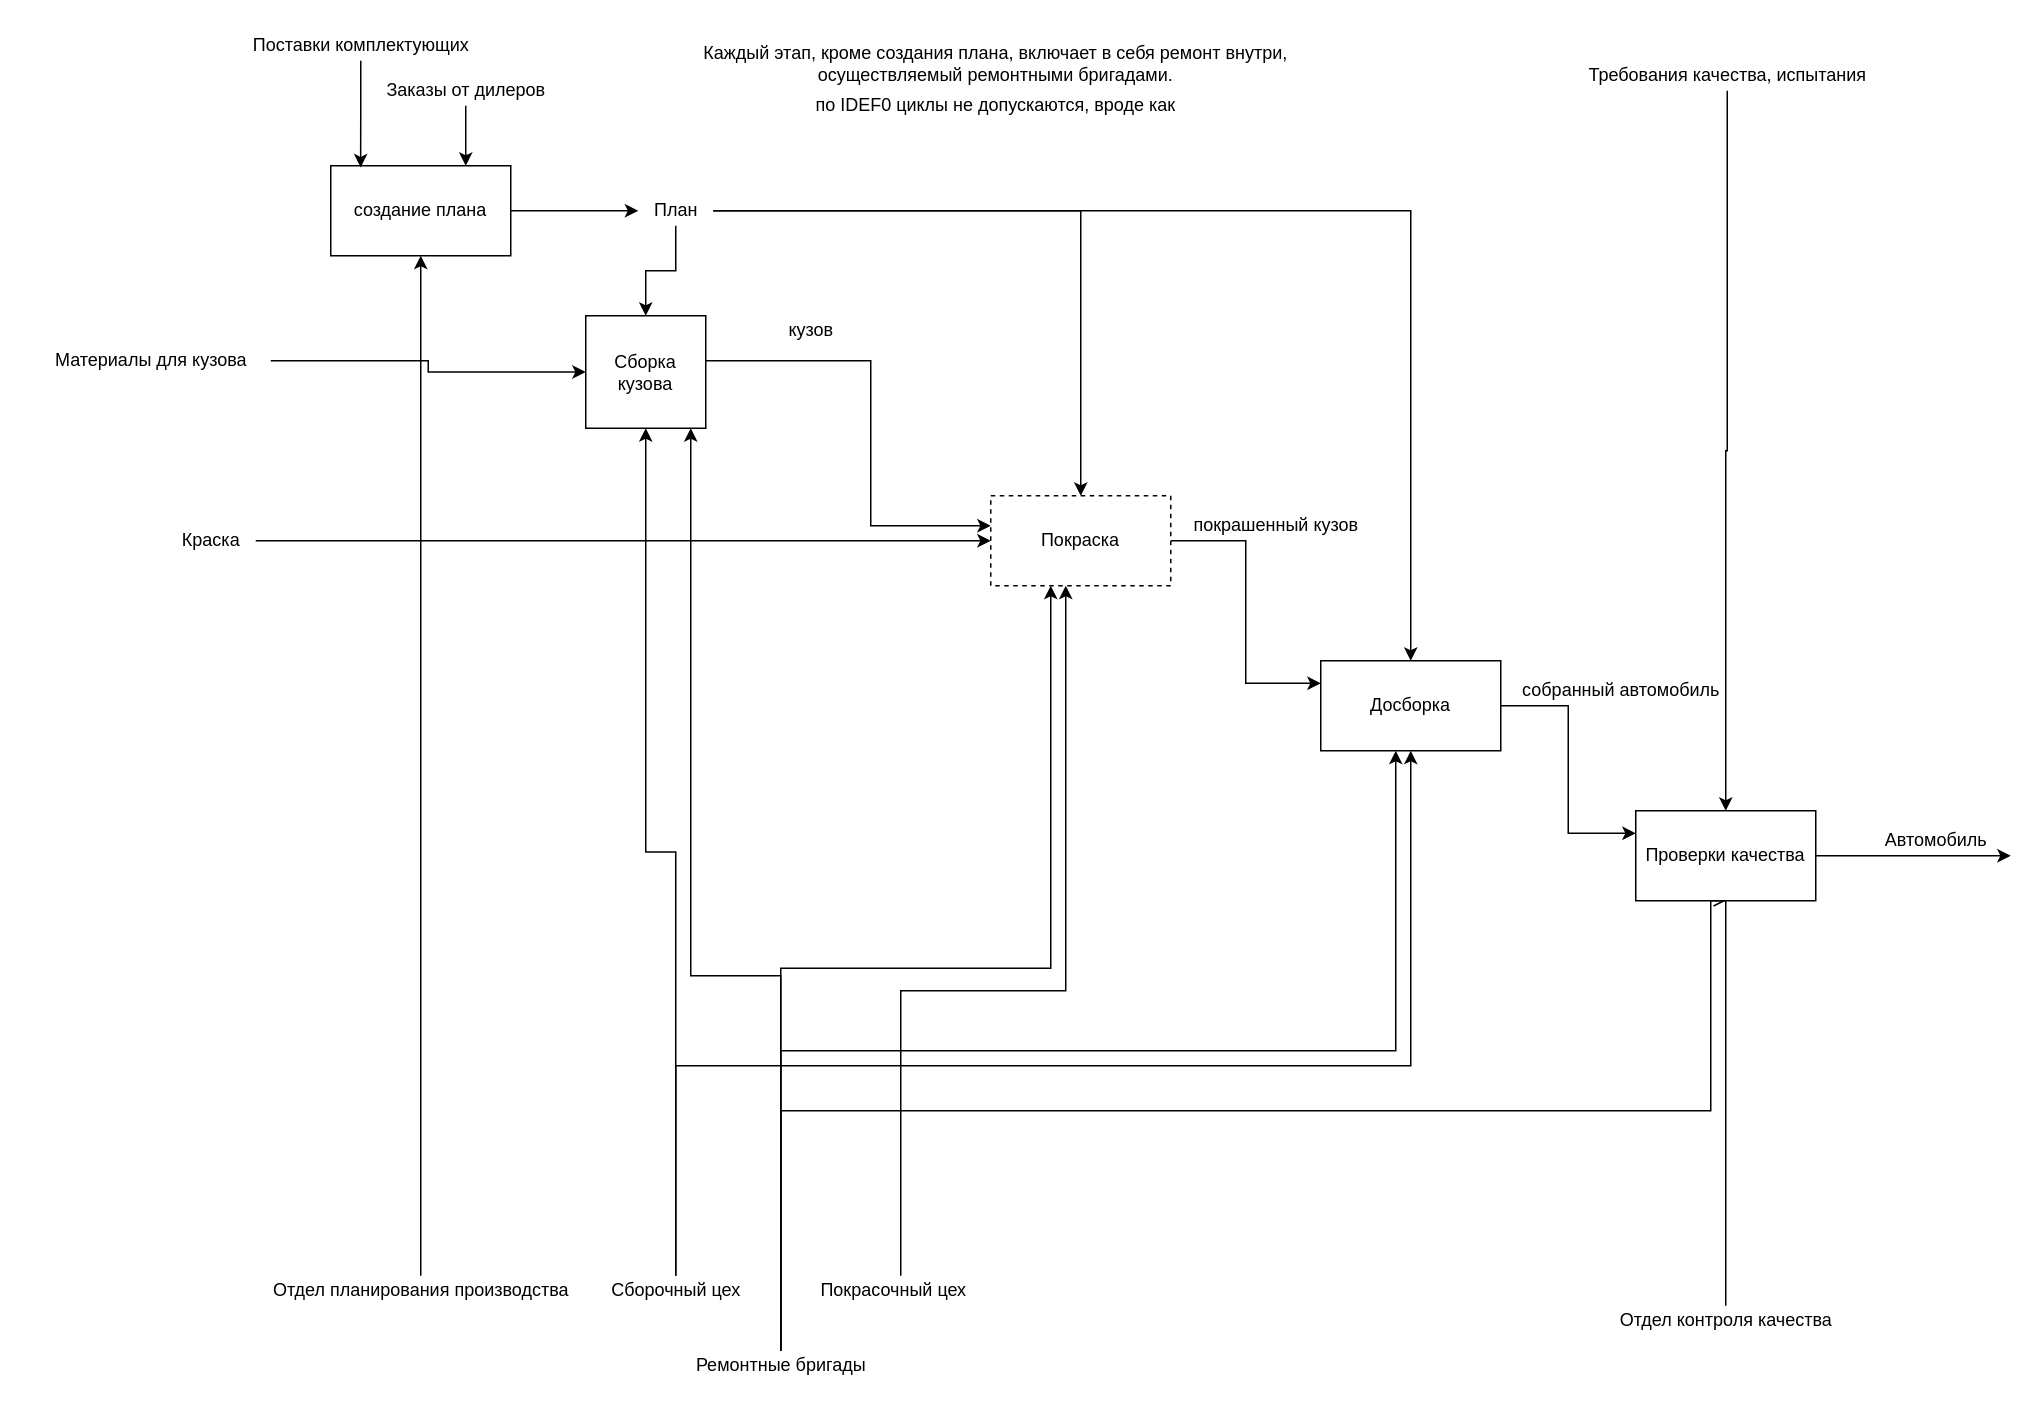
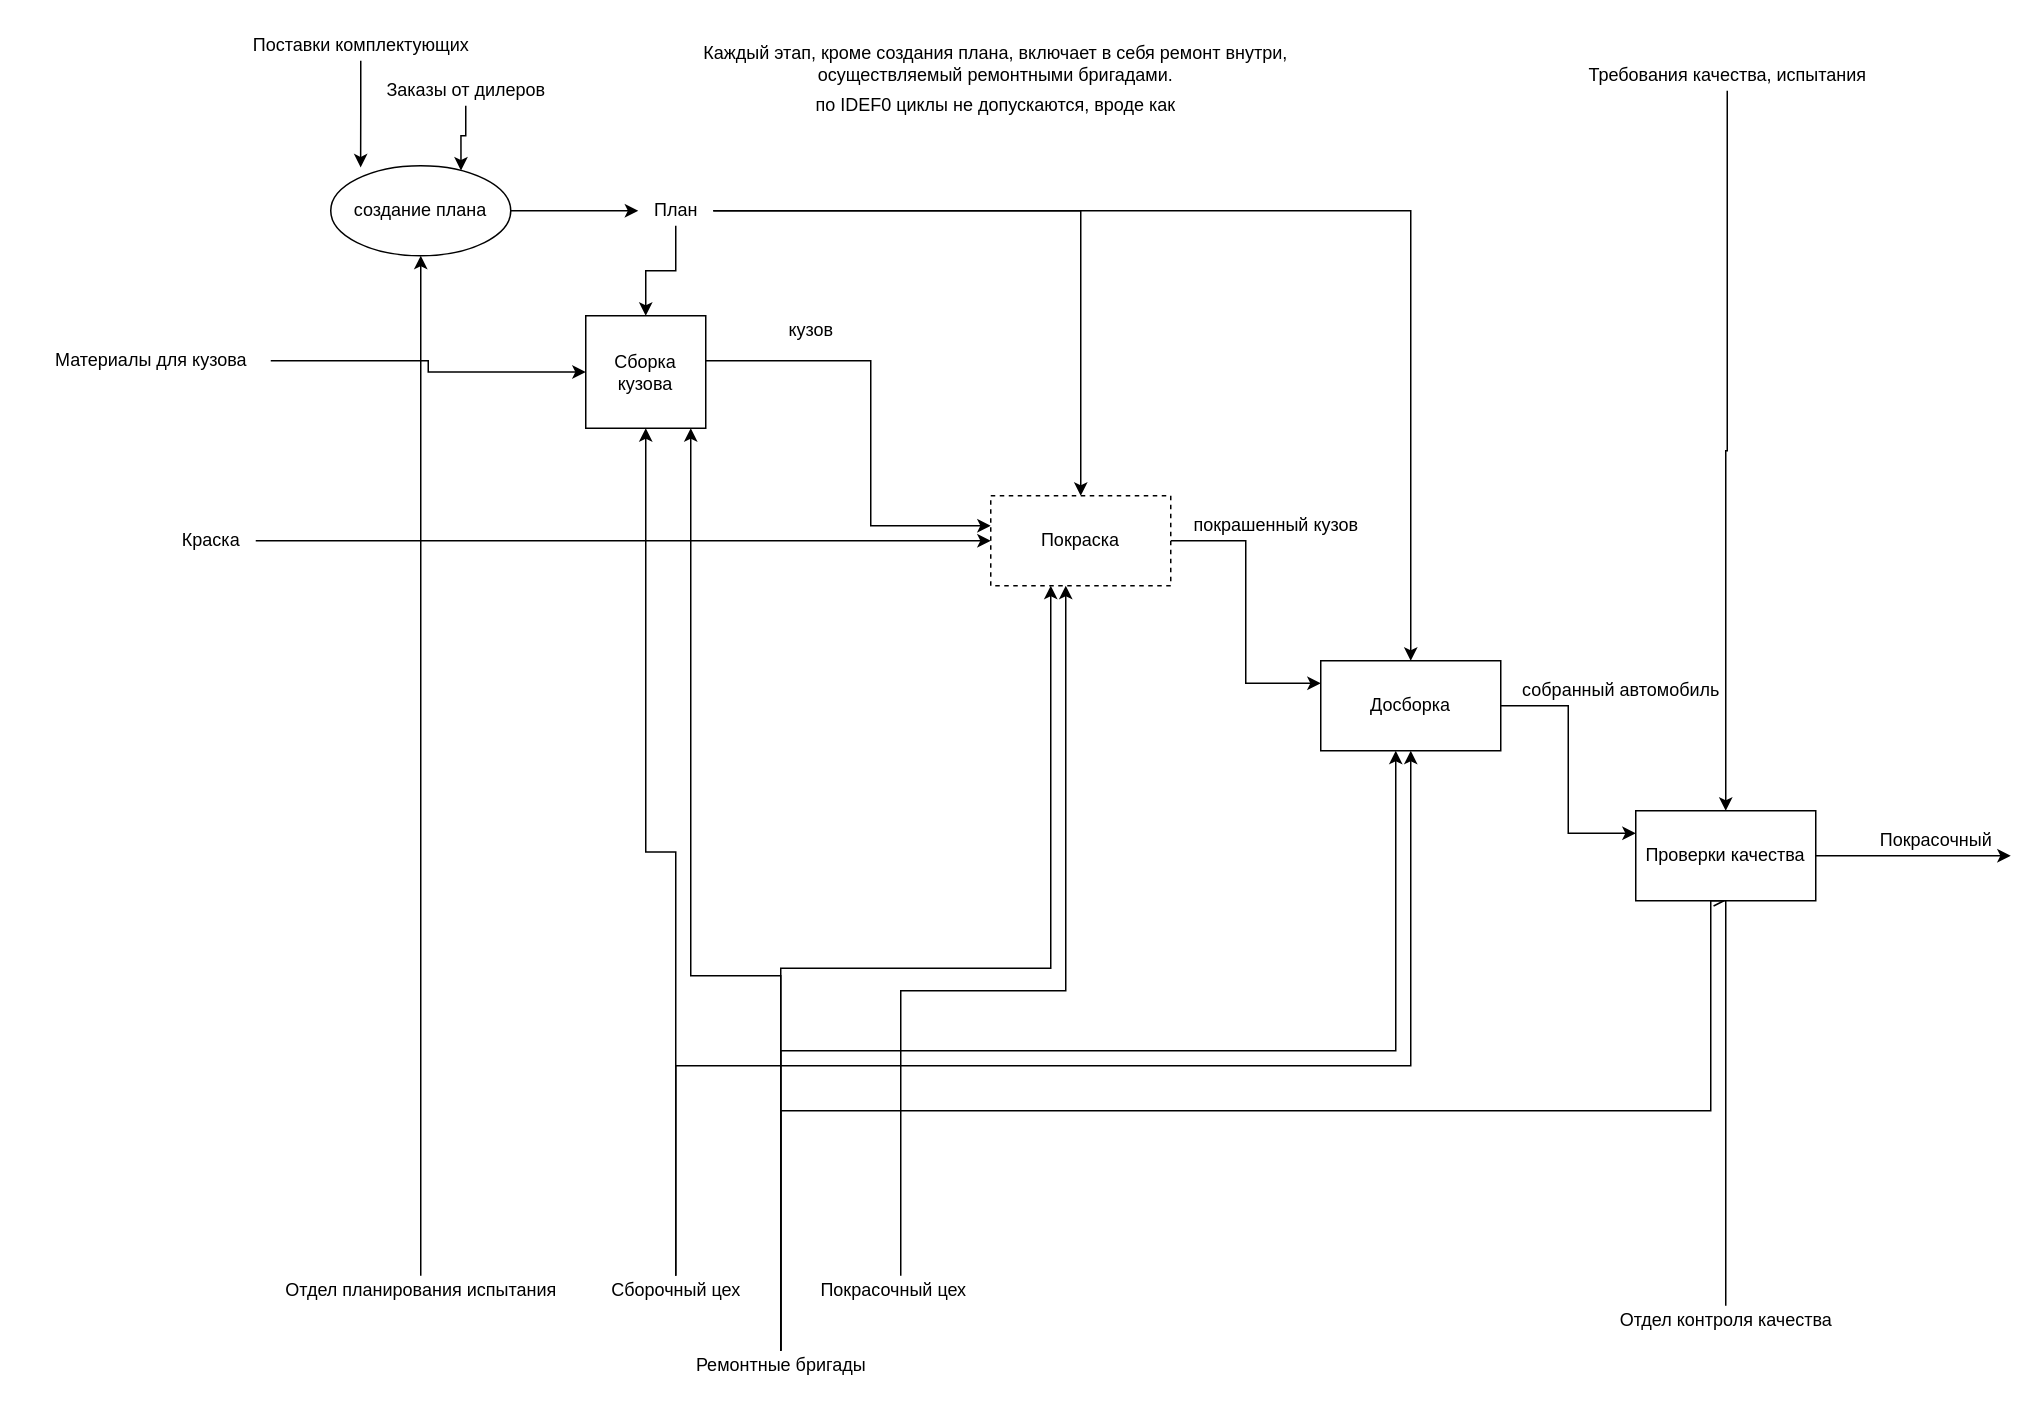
(421, 211) -> (421, 211)
(1937, 841) -> (1937, 841)
(422, 1291) -> (422, 1291)
